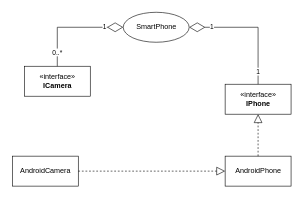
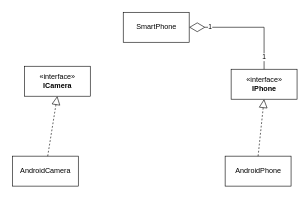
(62, 27) -> none
(156, 27) -> (156, 27)
(258, 99) -> (264, 84)
(148, 171) -> (52, 130)
